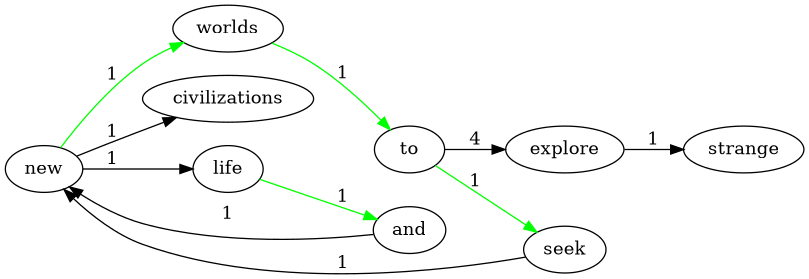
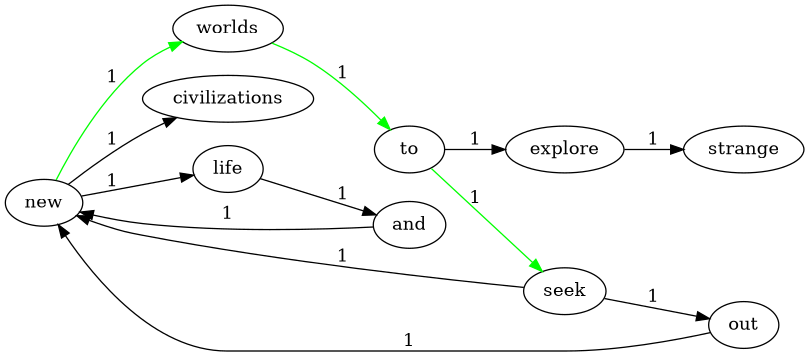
(476, 140) -> (476, 140)
(312, 197) -> (312, 195)
none -> (744, 325)
